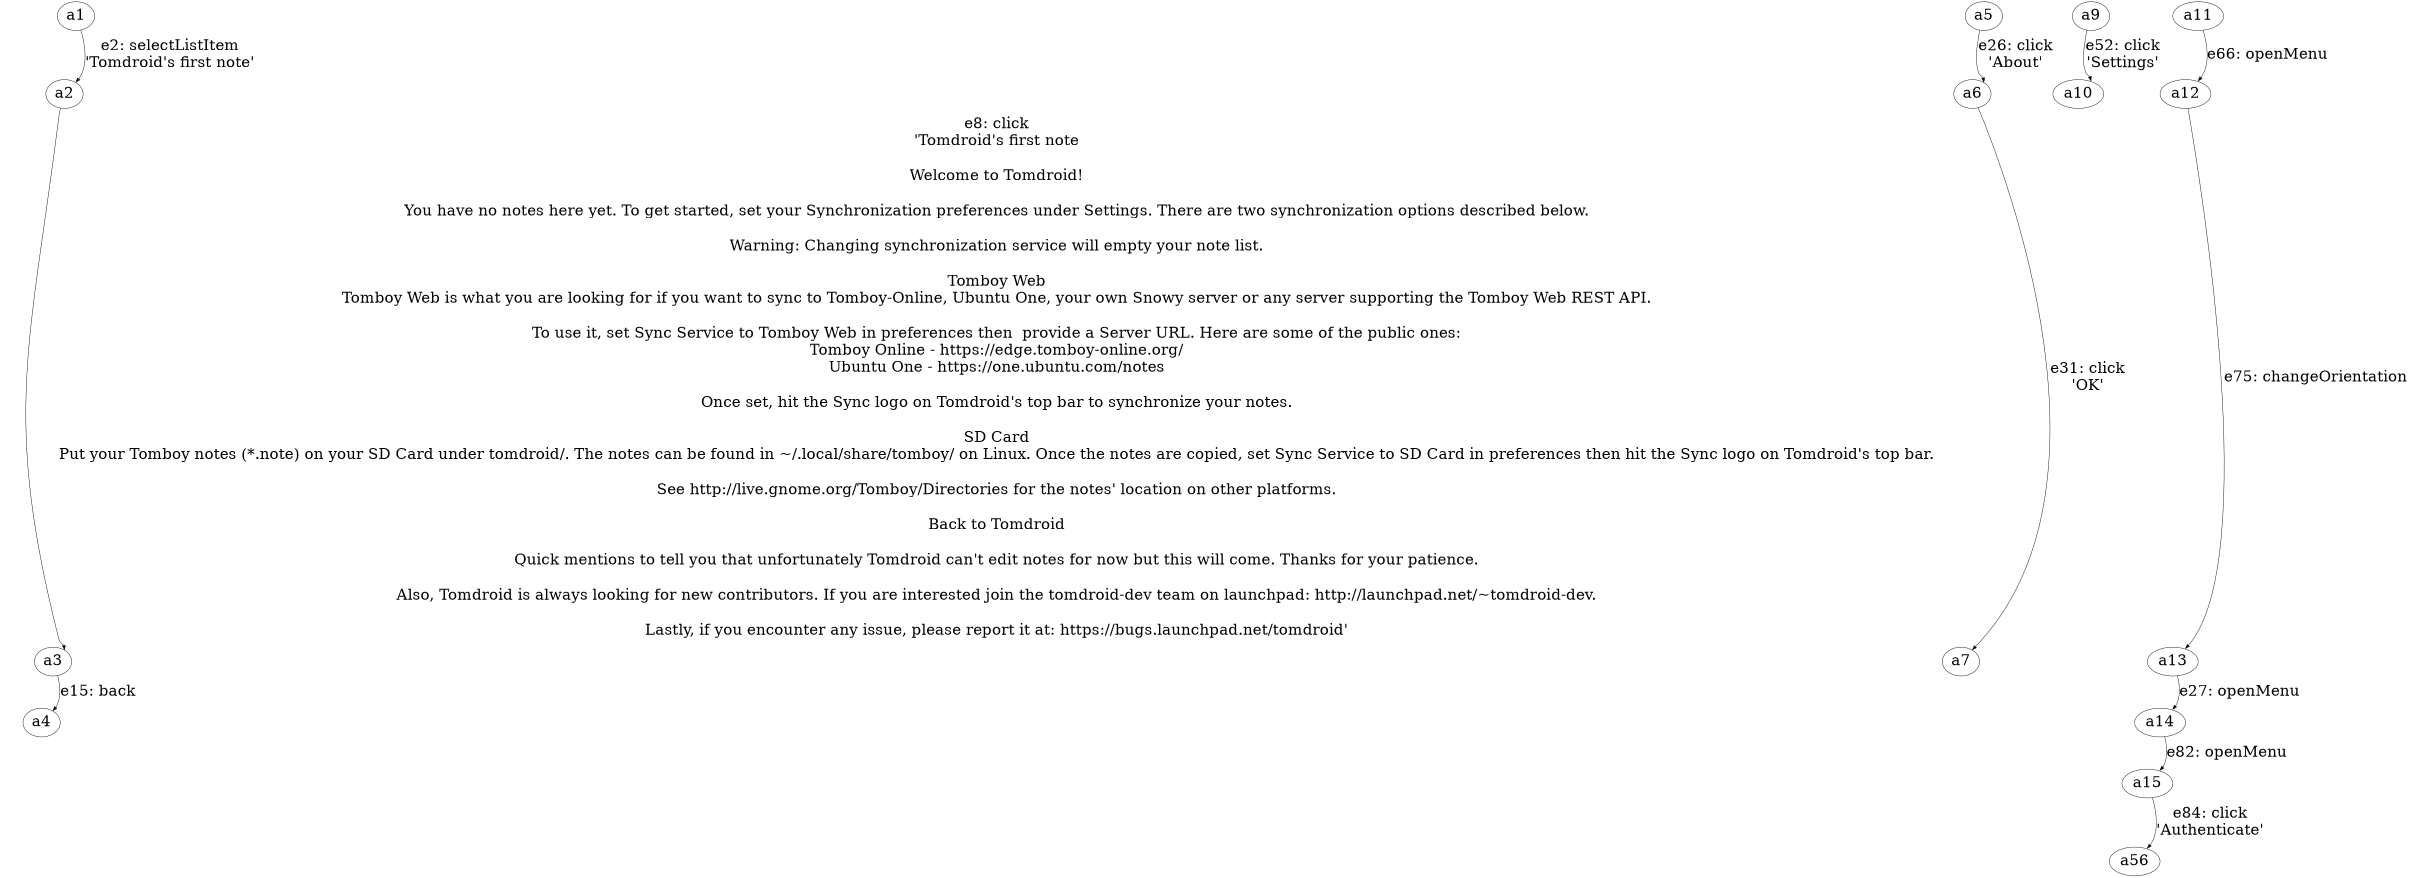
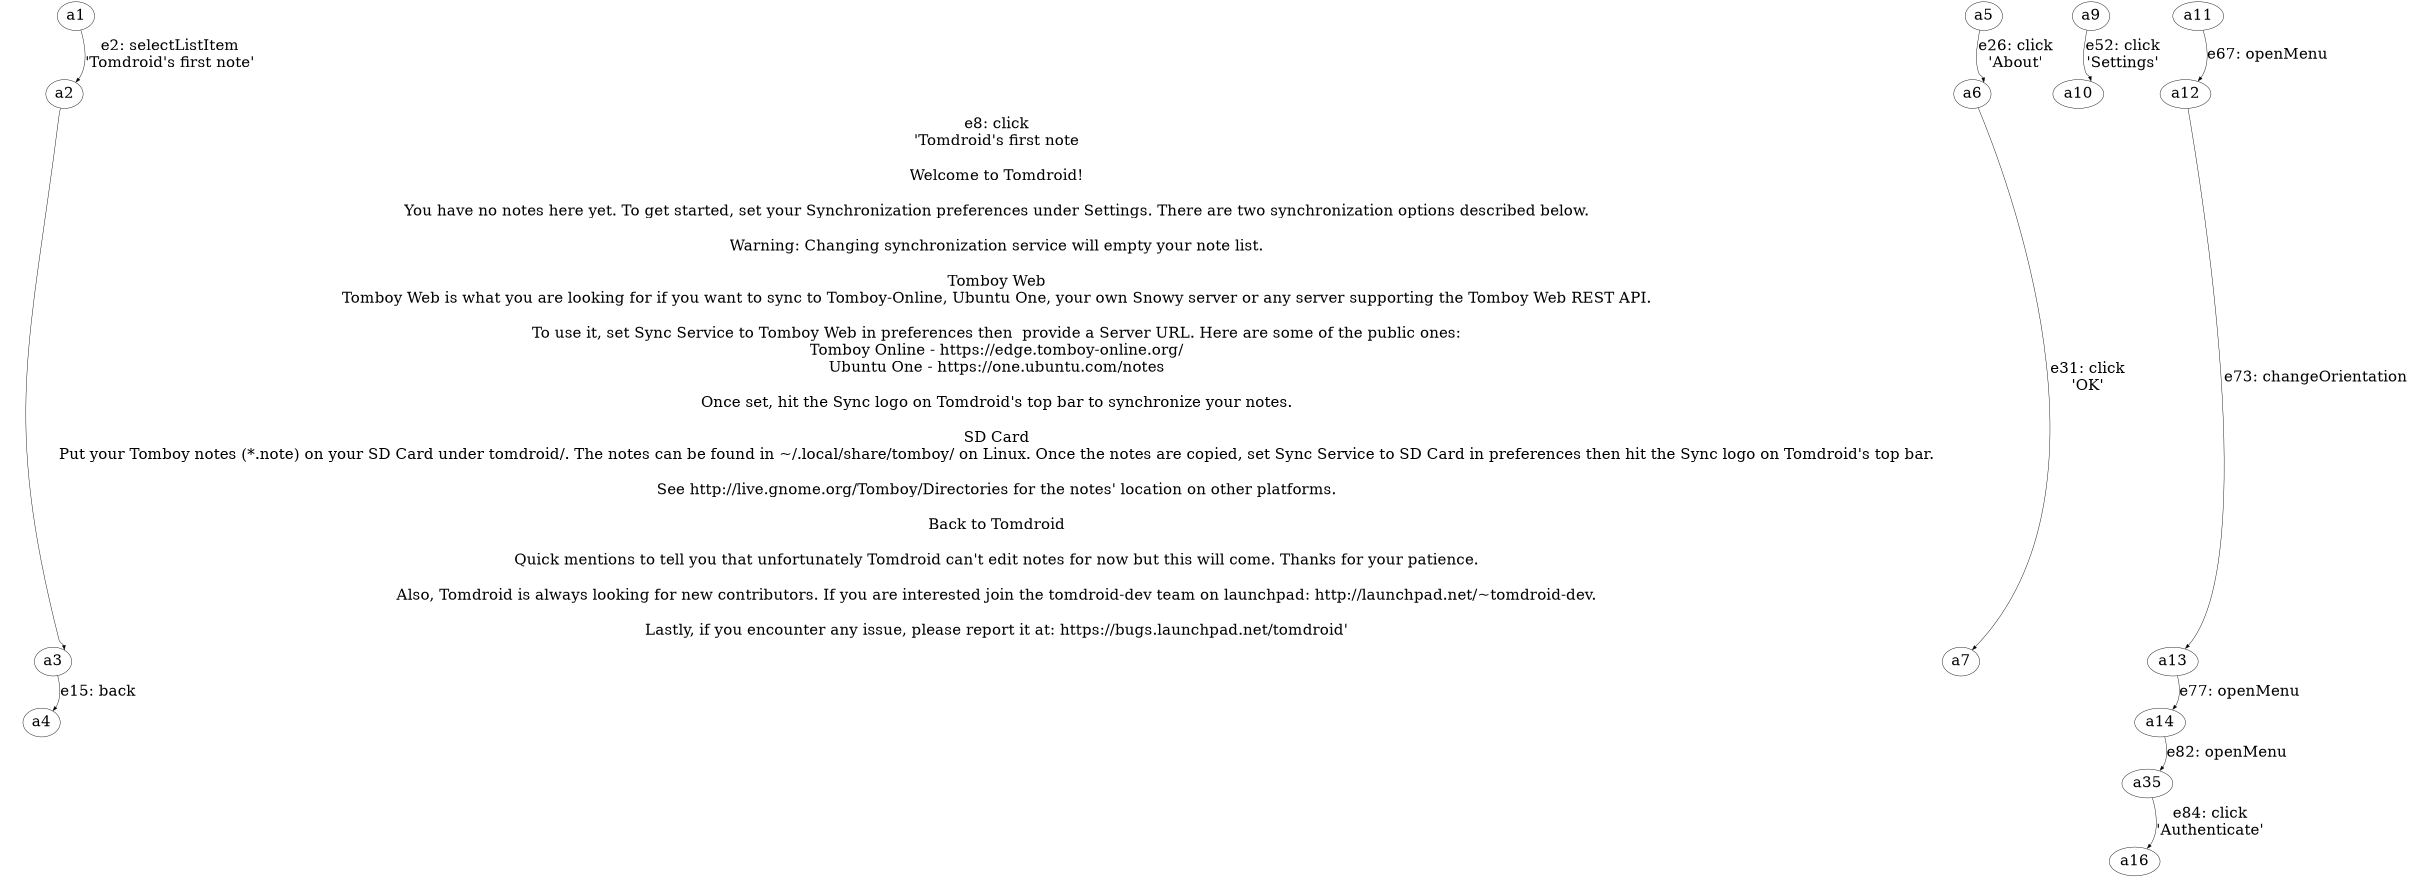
(2267, 55) -> (2267, 55)
(2316, 378) -> (2316, 378)
(2240, 692) -> (2240, 692)
(2147, 784) -> (2147, 784)
(2135, 861) -> (2135, 861)
